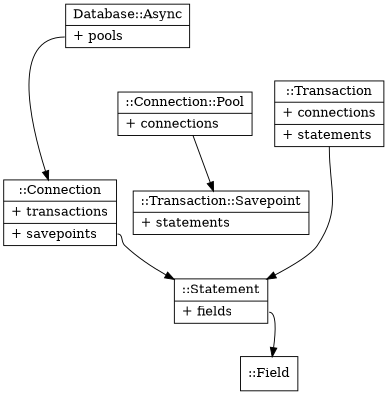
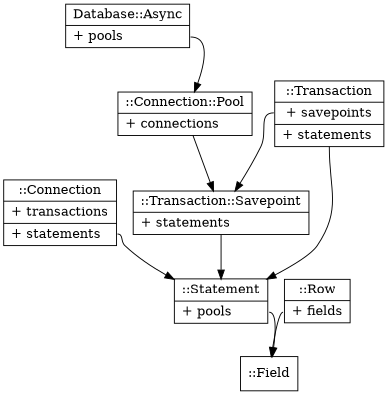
(30, 95) -> (204, 57)
(329, 113) -> (329, 113)
none -> (260, 148)
(55, 234) -> (56, 234)
none -> (221, 252)
none -> (317, 301)
(207, 312) -> (207, 312)
